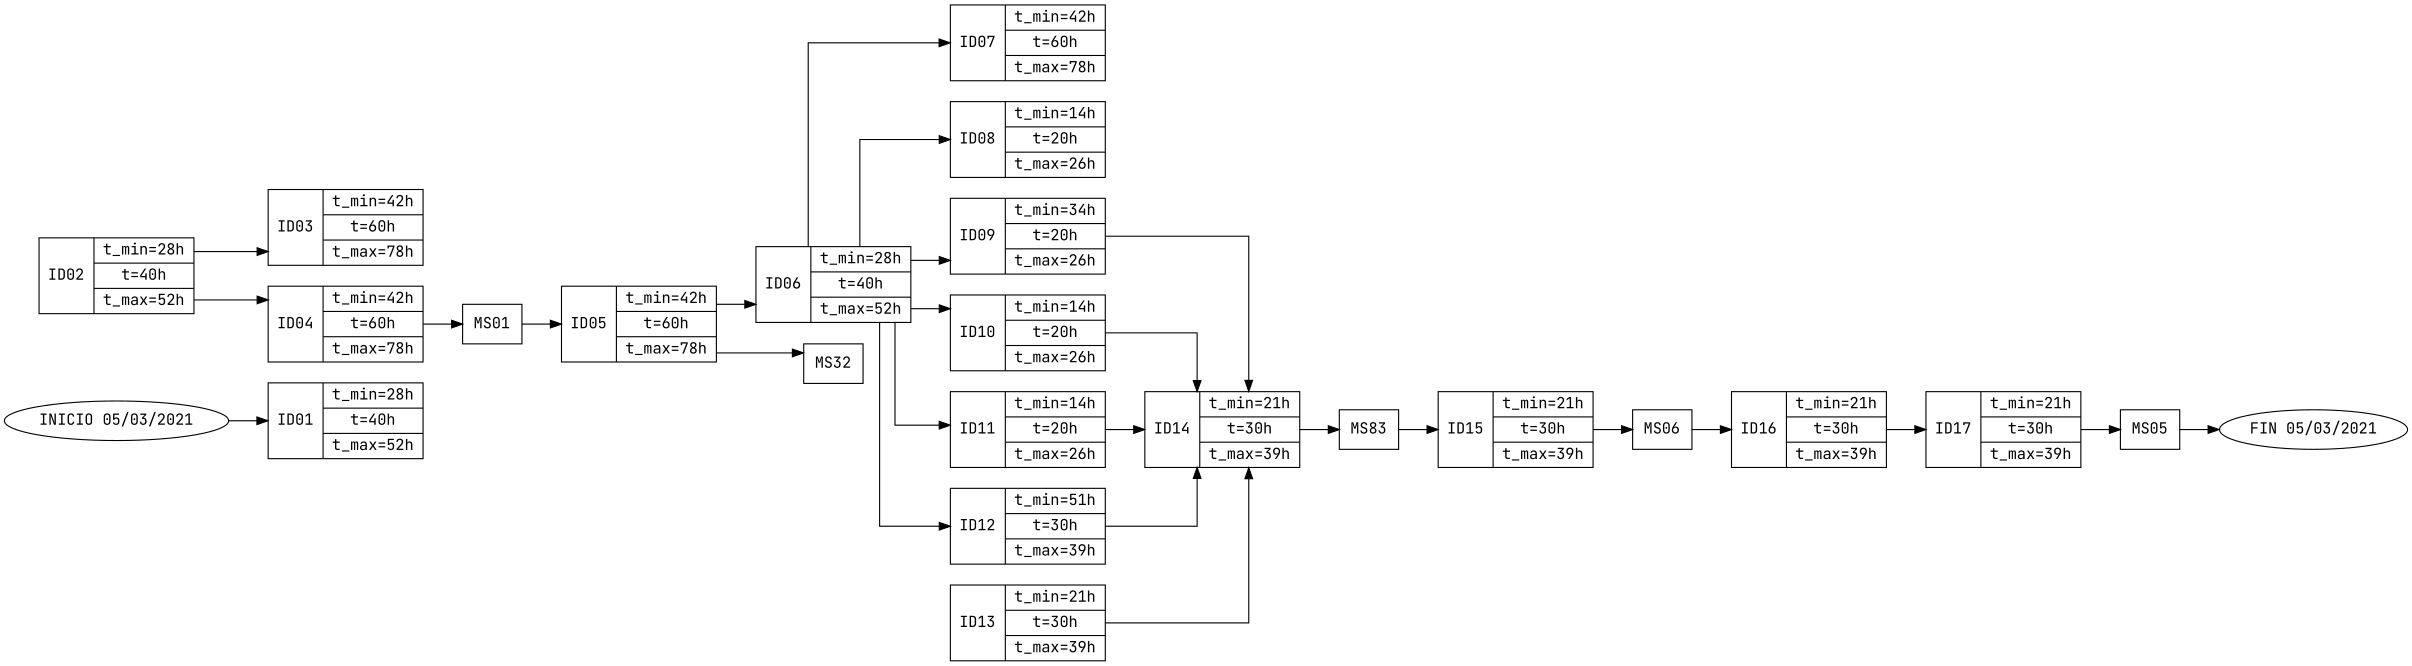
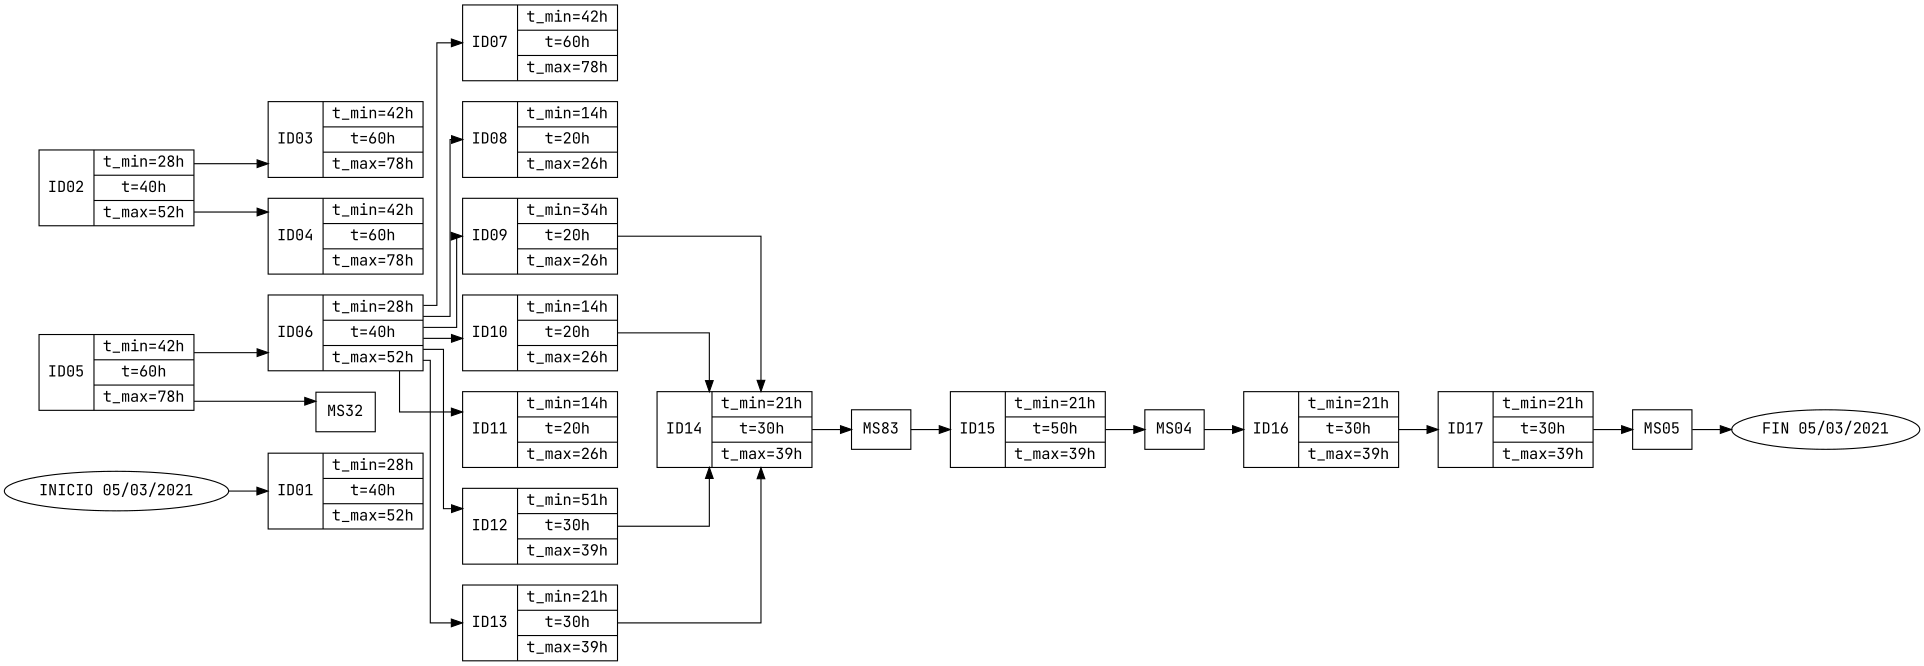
(492, 324) -> none
(1543, 429) -> (1055, 429)
(1120, 430) -> none
(1662, 430) -> (1175, 430)
none -> (430, 499)
